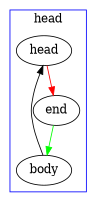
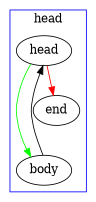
(51, 136) -> (17, 106)
